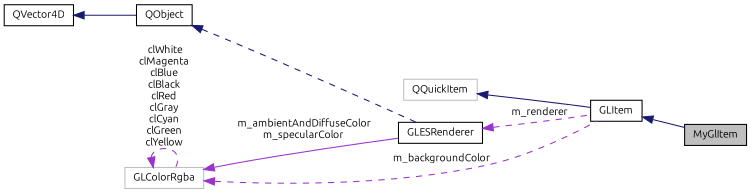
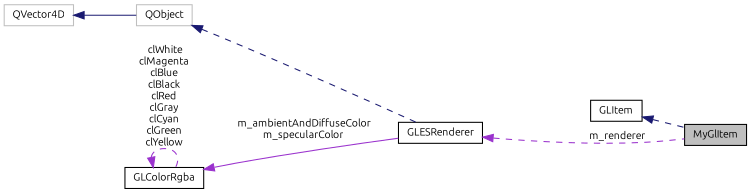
(39, 15) -> (39, 15)
(164, 15) -> (164, 15)
(440, 90) -> none
(542, 122) -> (589, 143)
(669, 124) -> (669, 124)
(411, 177) -> none
(164, 178) -> (164, 178)
